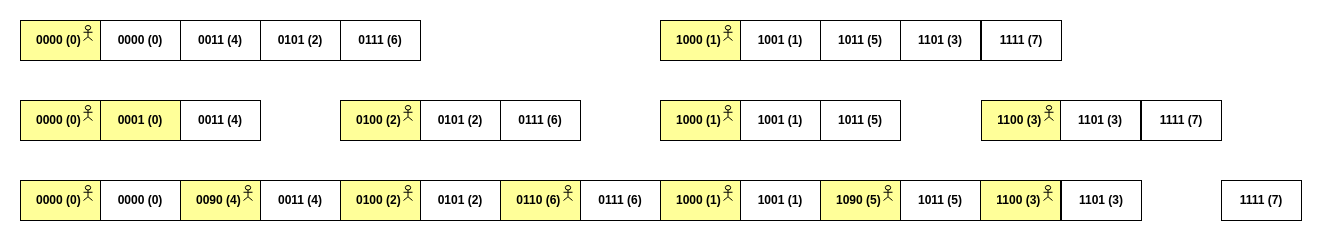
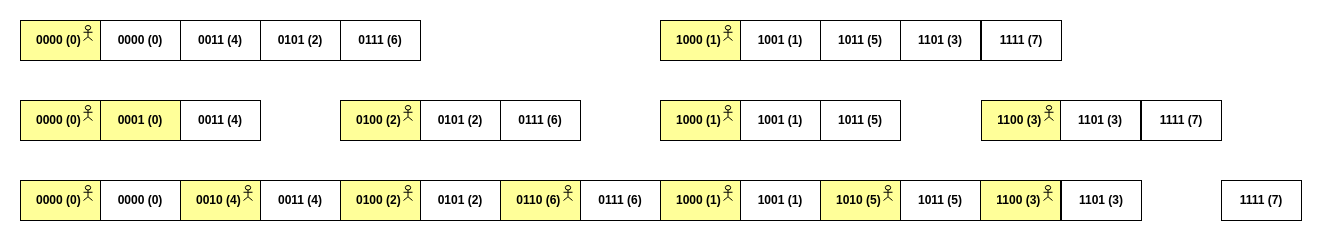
(221, 201) -> (221, 201)
(861, 201) -> (861, 201)
